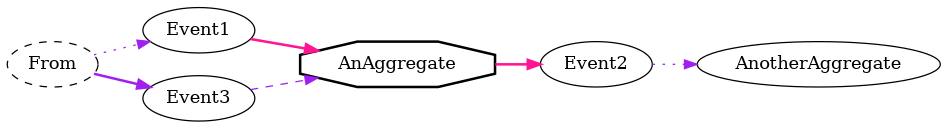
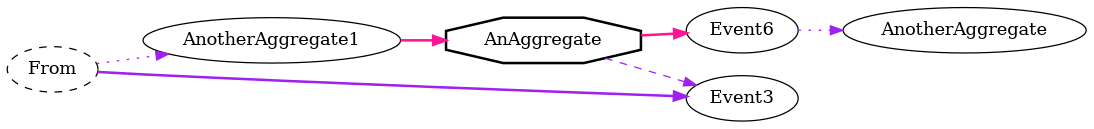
(199, 30) -> (272, 40)
(596, 64) -> (742, 30)
(278, 85) -> (645, 70)
